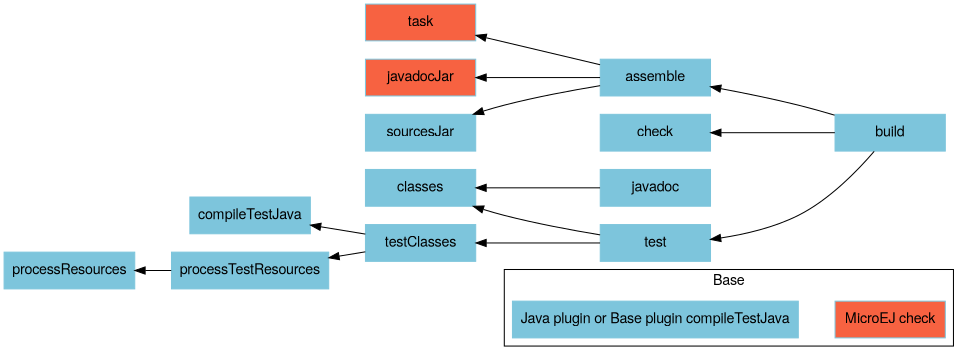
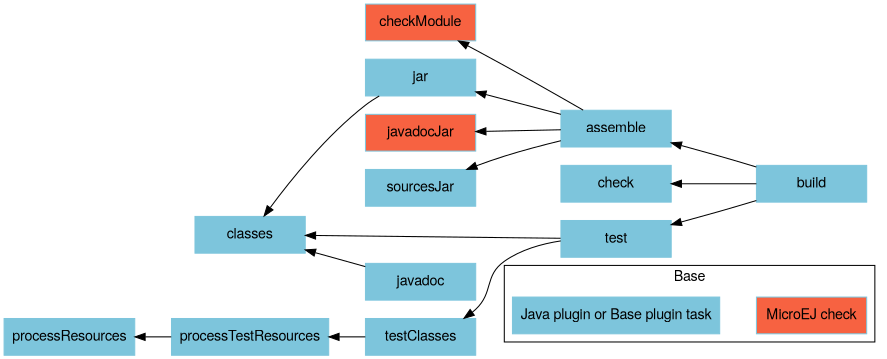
(421, 22) -> (421, 22)
none -> (421, 78)
(250, 215) -> none
(655, 320) -> (616, 315)
